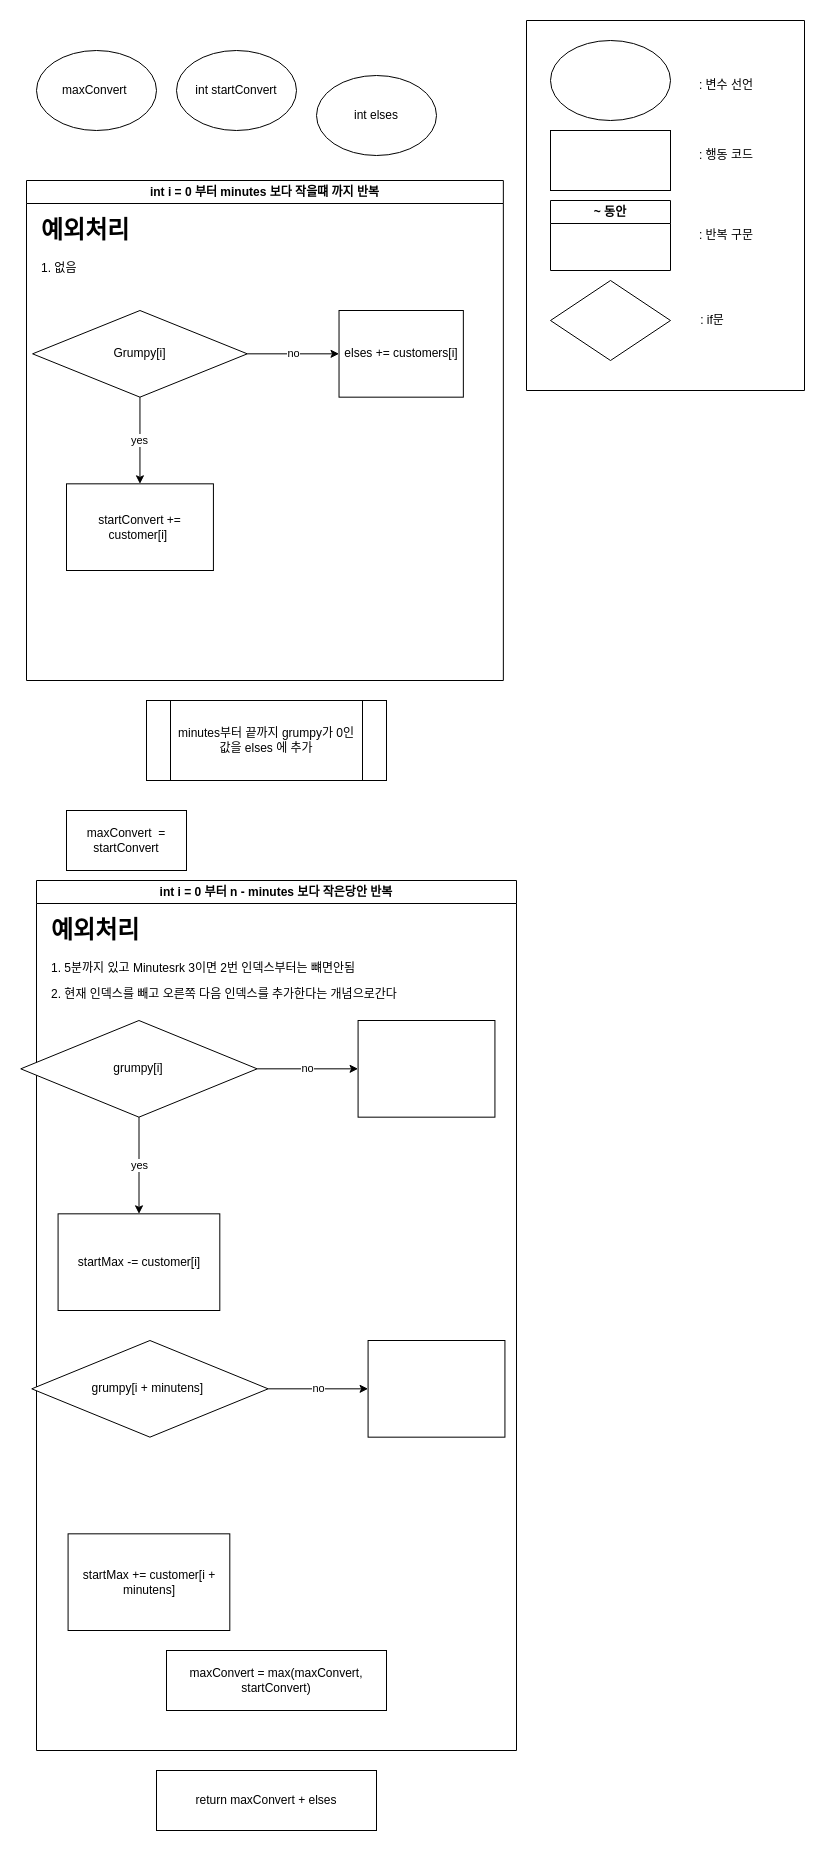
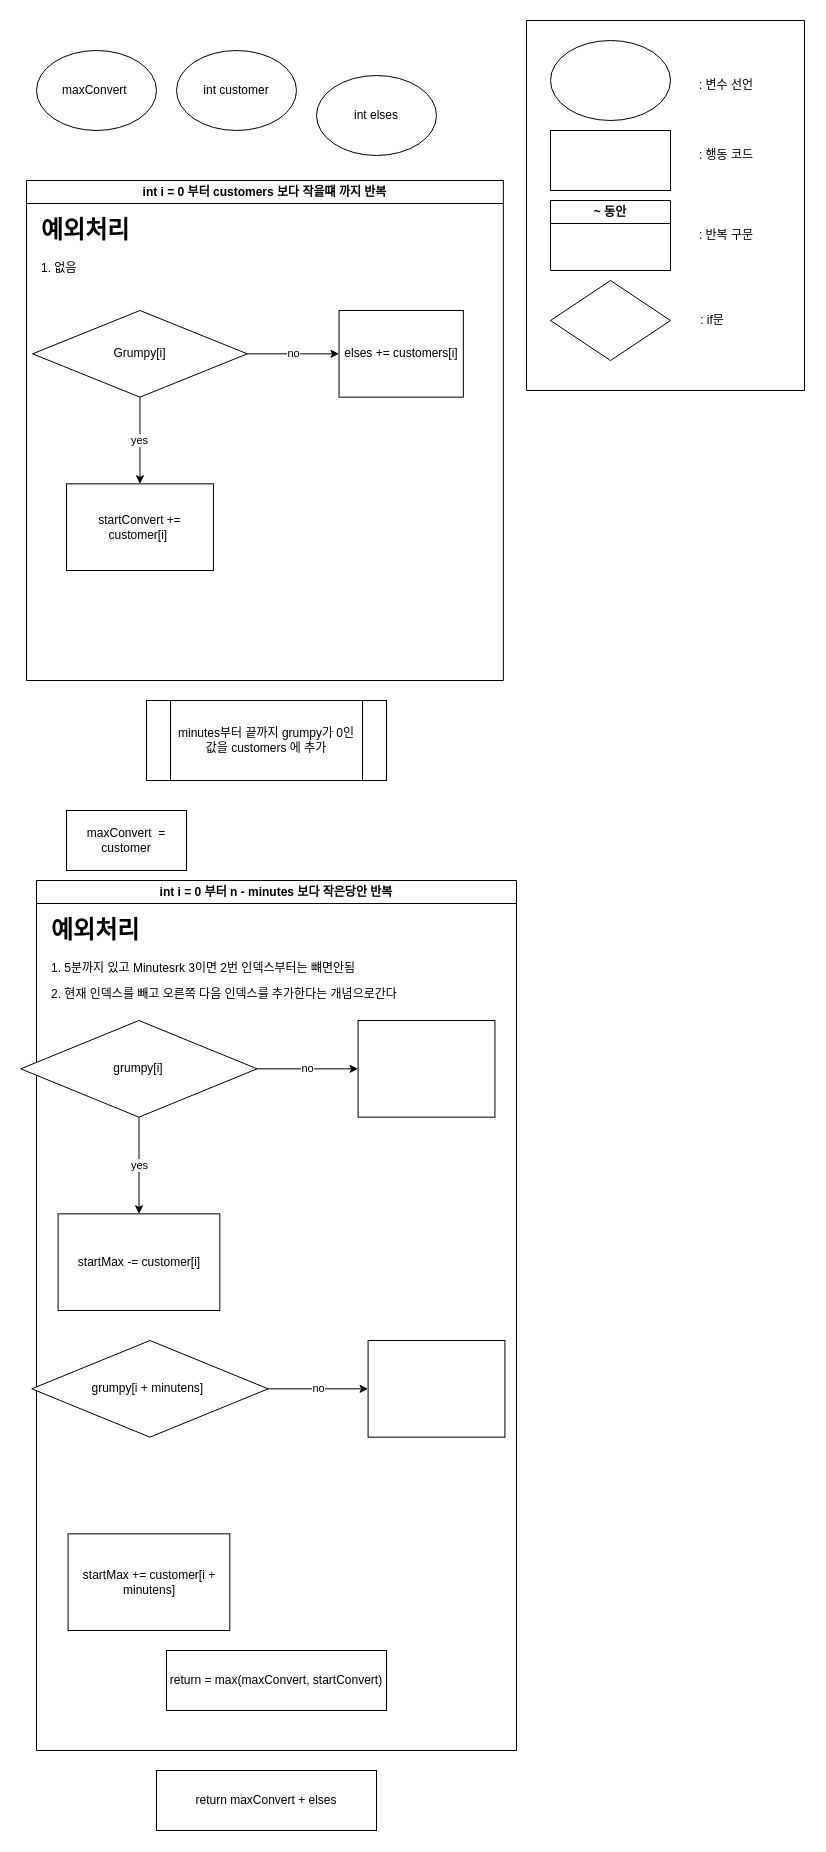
(237, 91) -> (237, 91)
(265, 193) -> (265, 193)
(267, 741) -> (267, 741)
(127, 841) -> (127, 841)
(277, 1681) -> (277, 1681)
